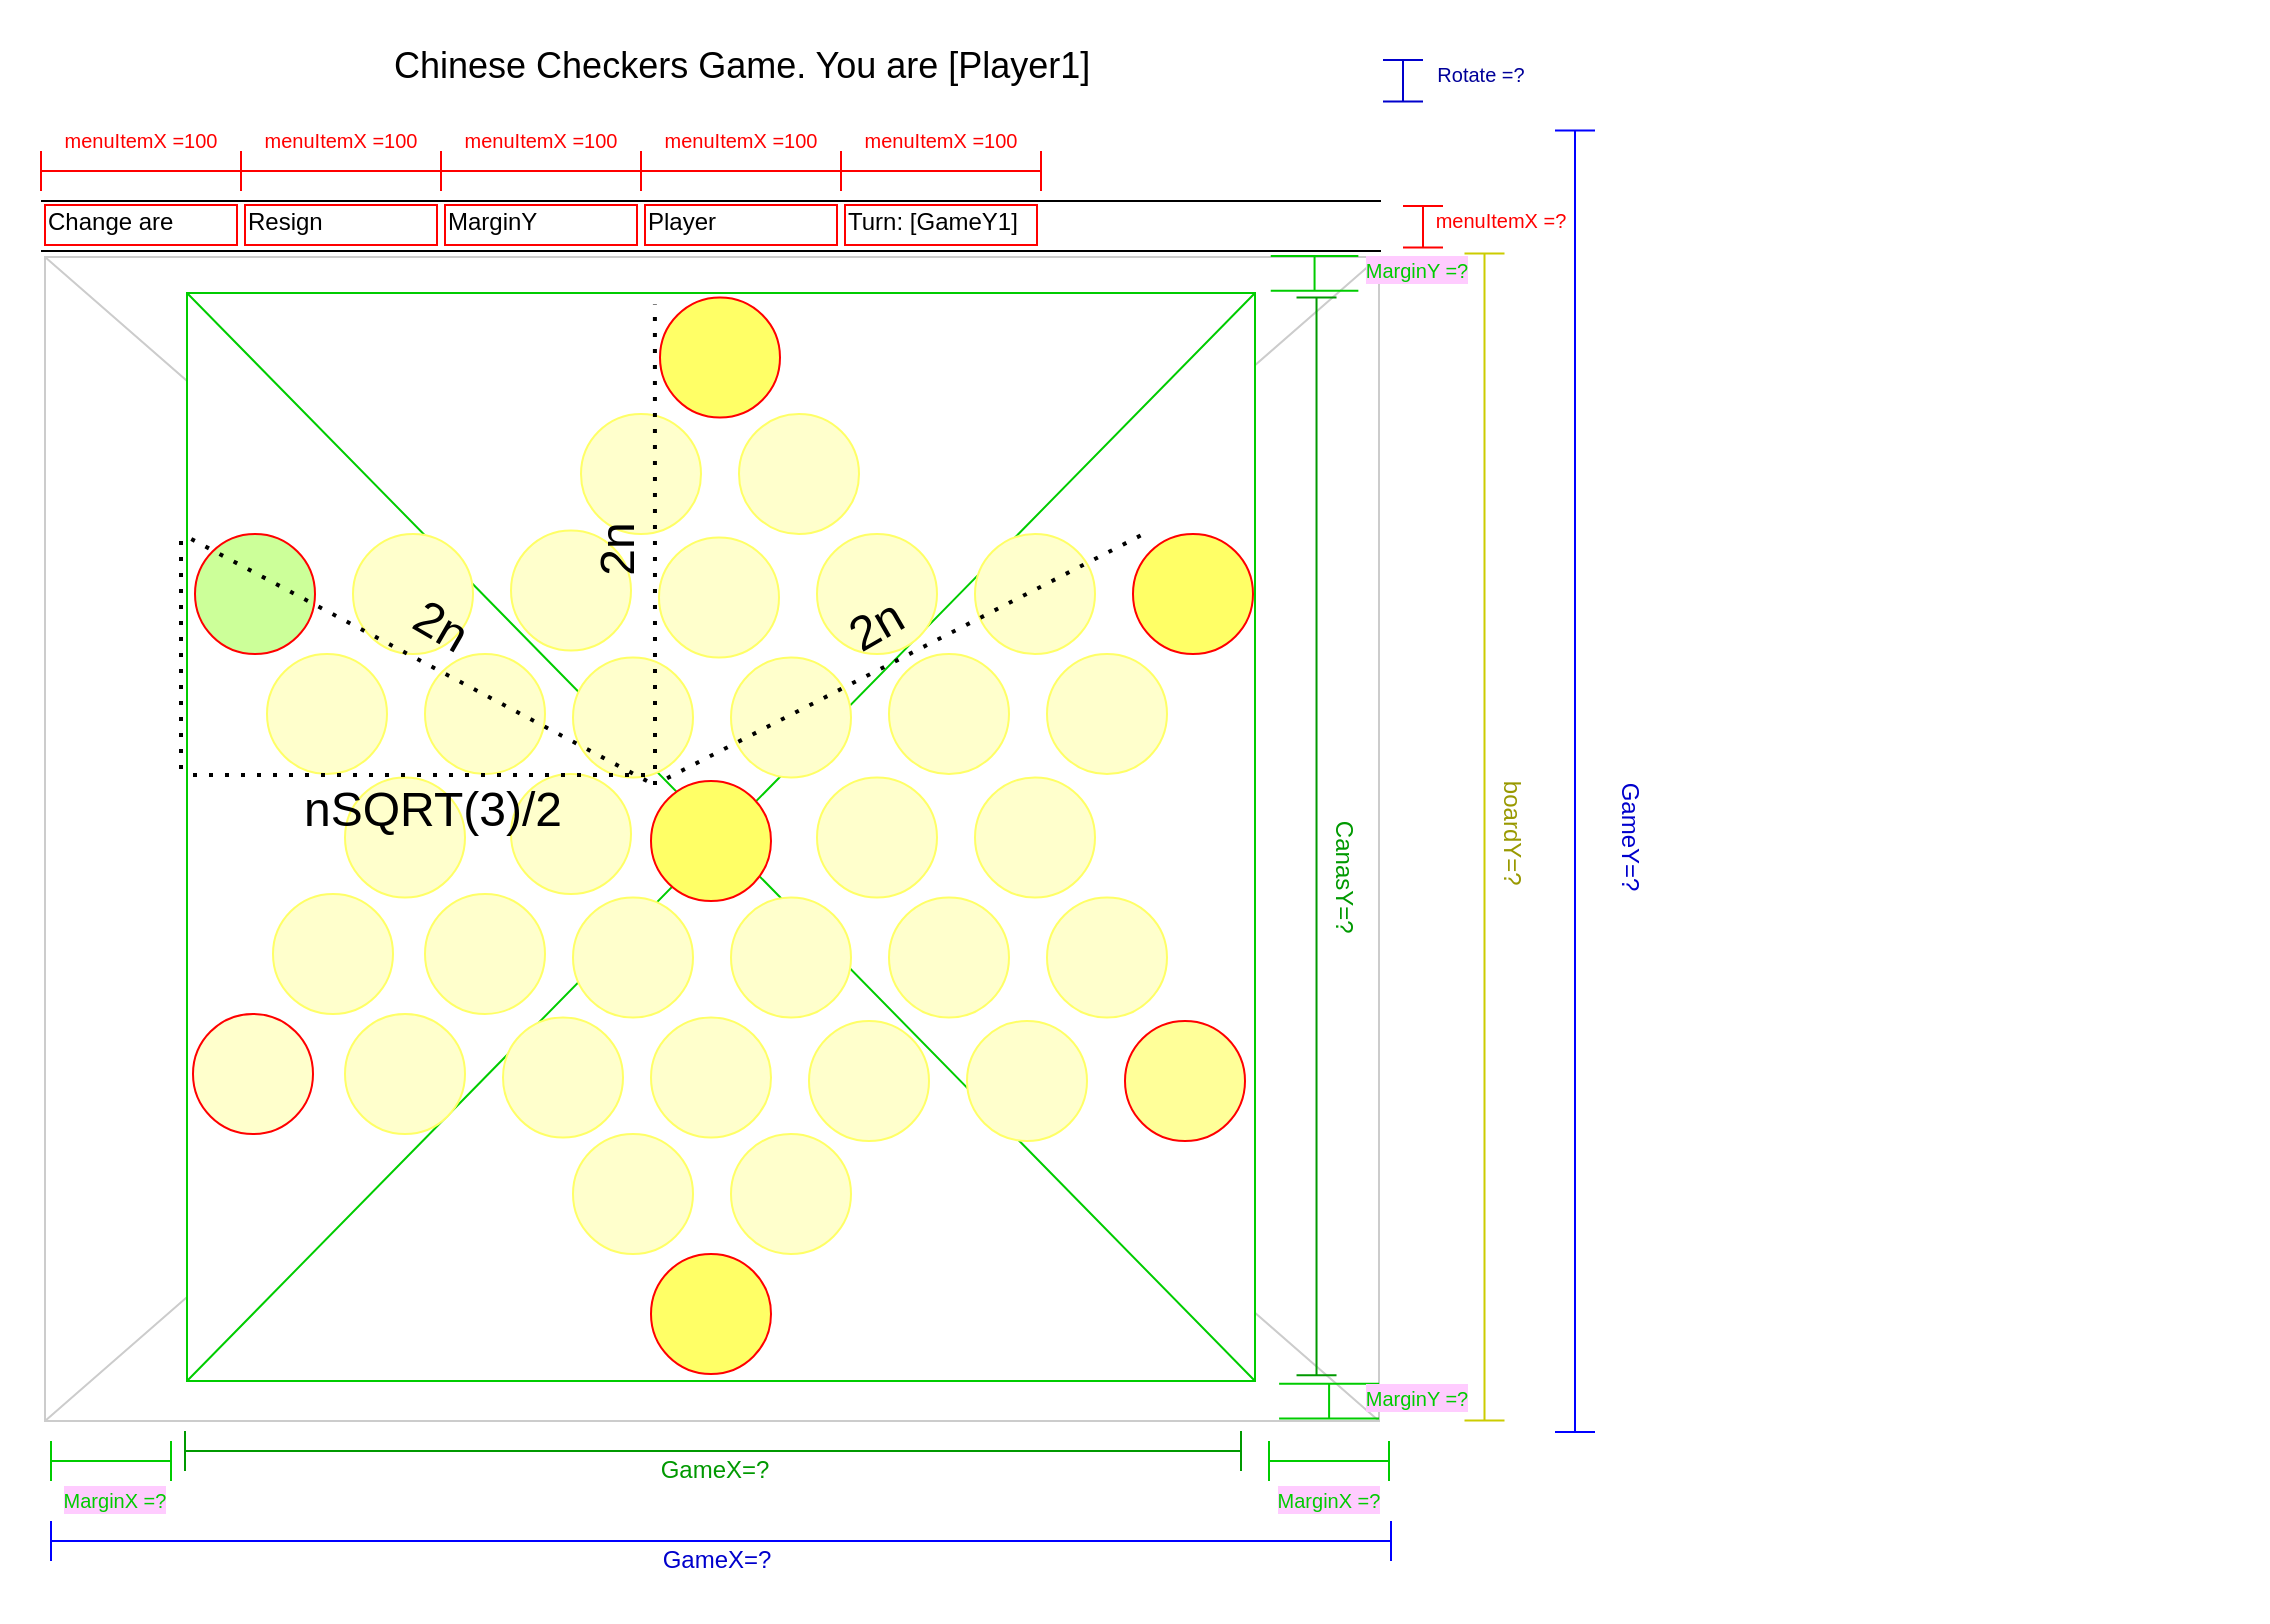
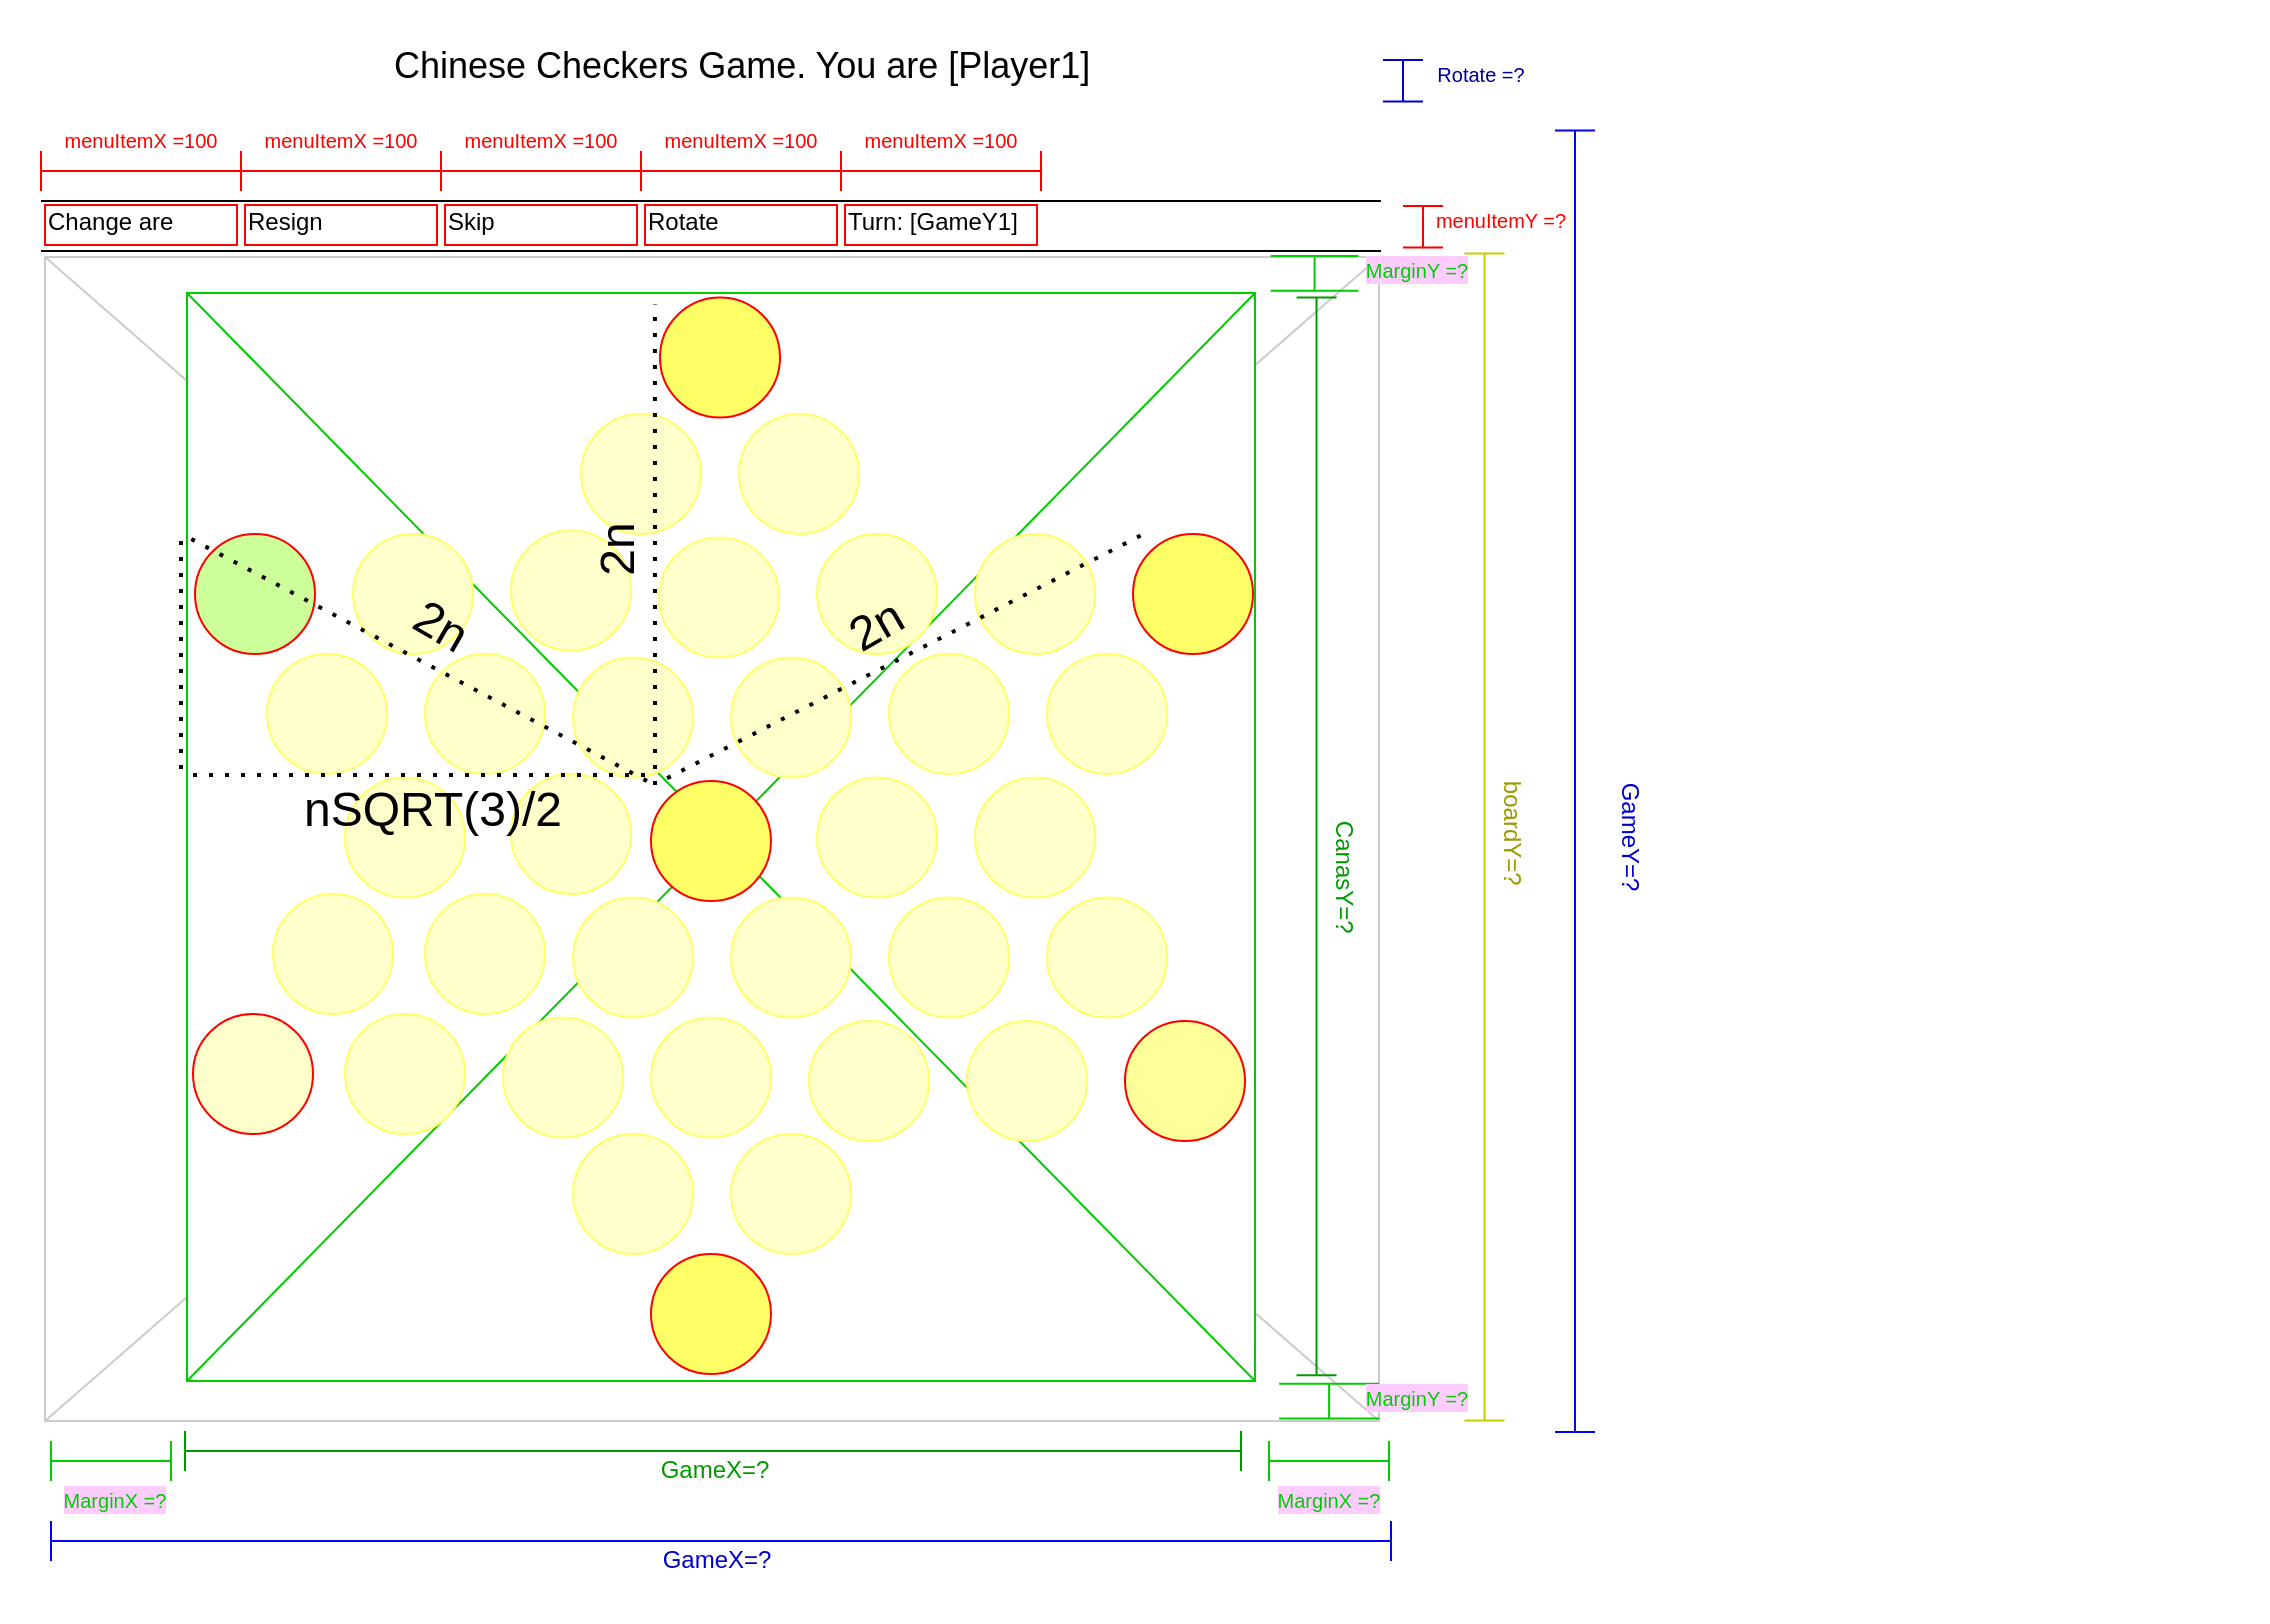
(1502, 221) -> (1502, 221)
(492, 222) -> (472, 222)
(685, 222) -> (688, 222)
